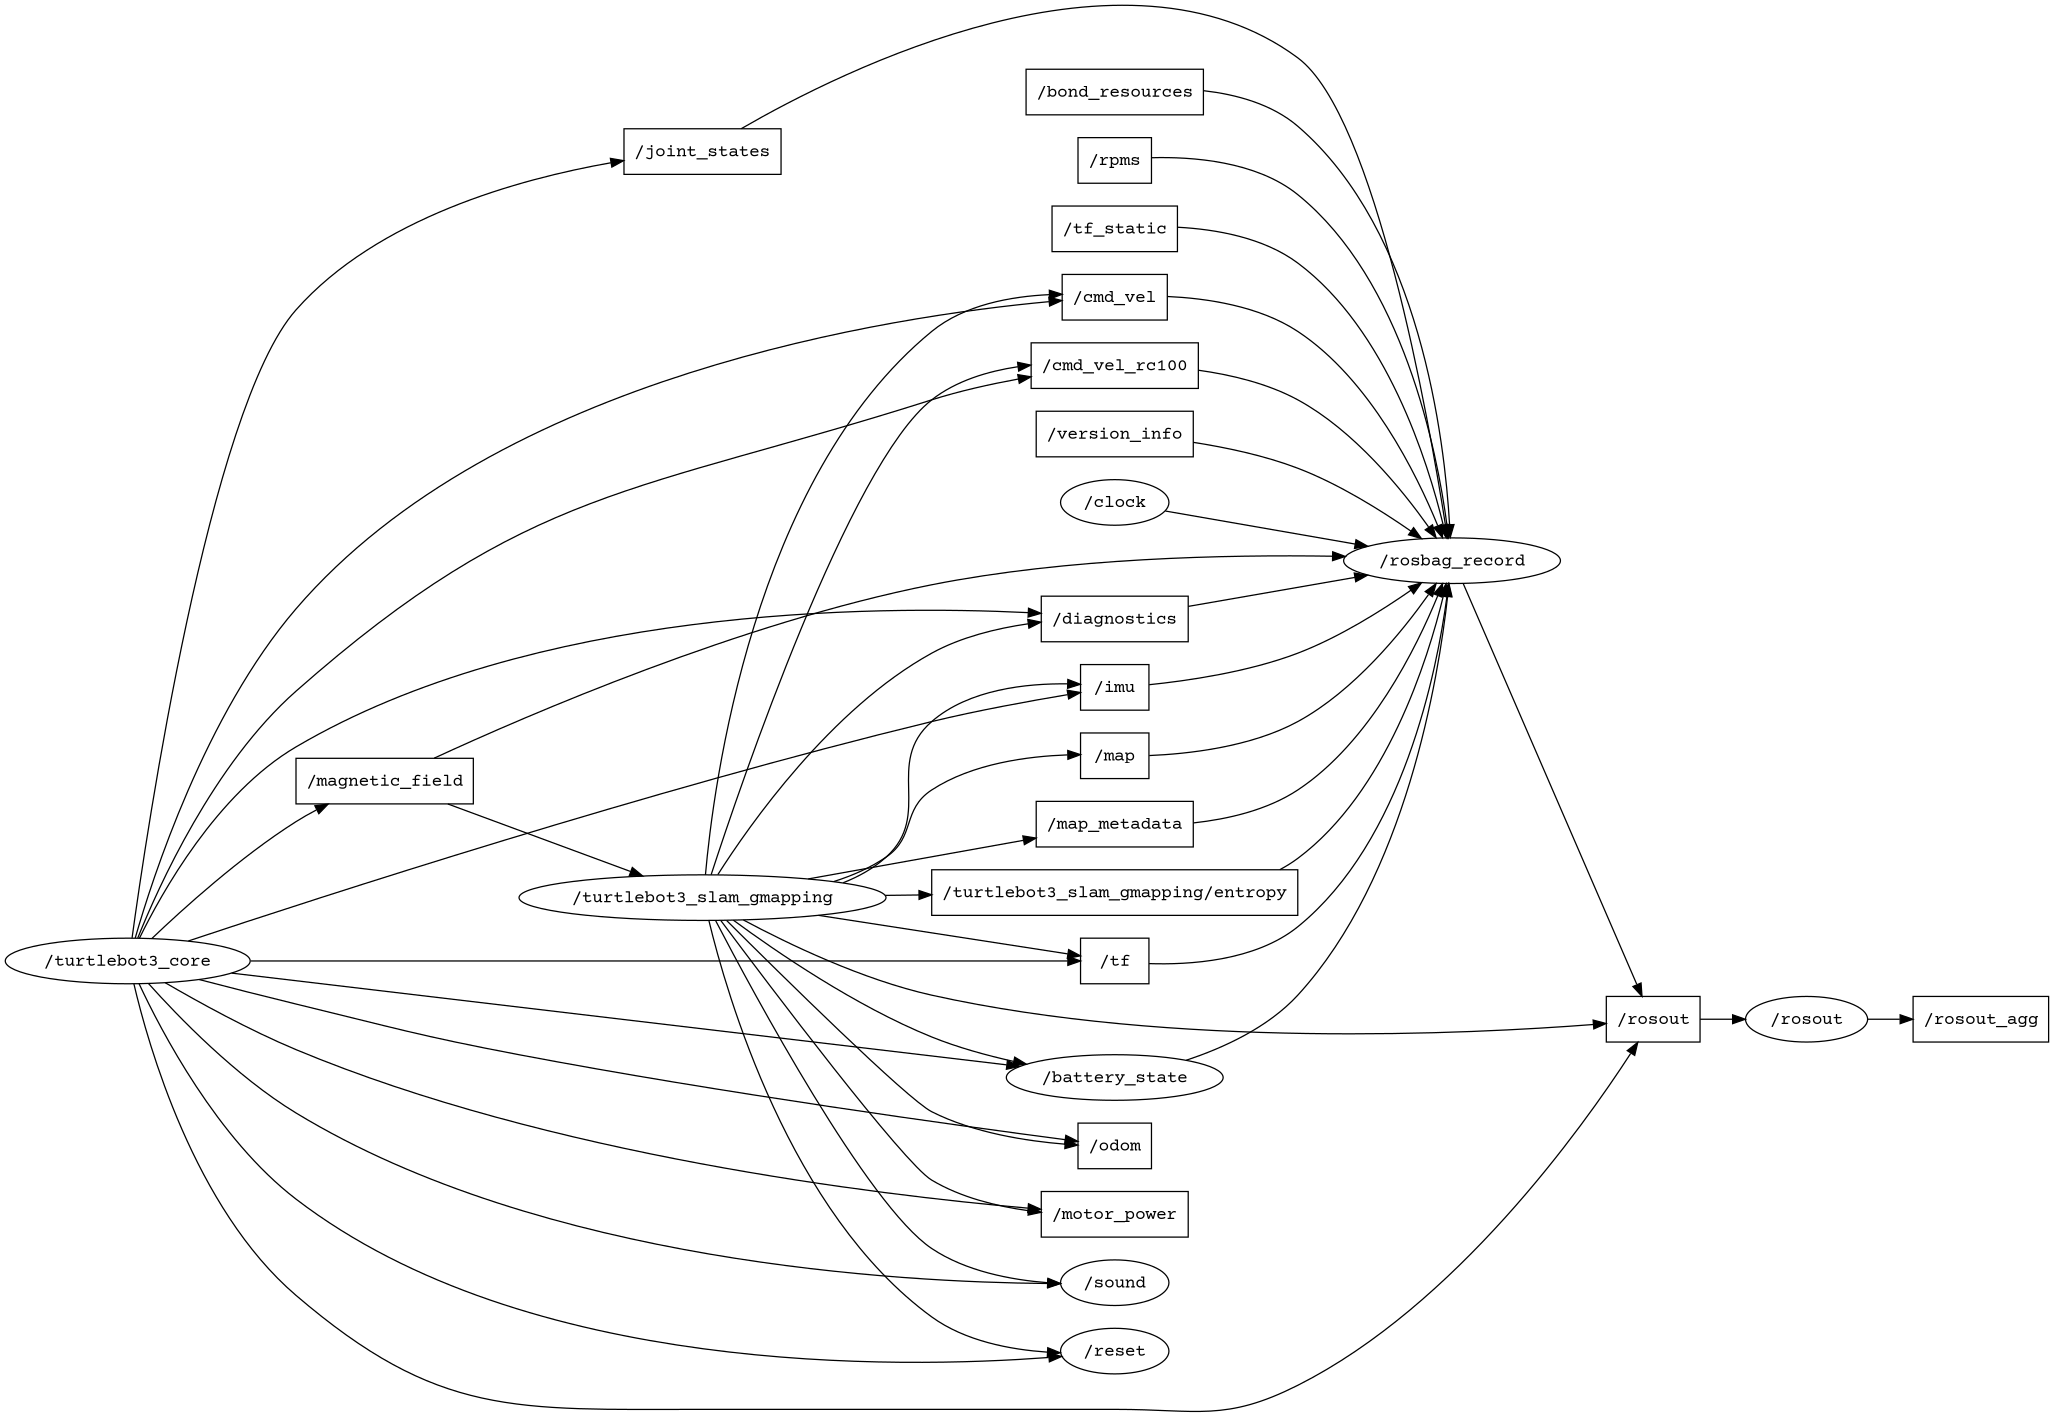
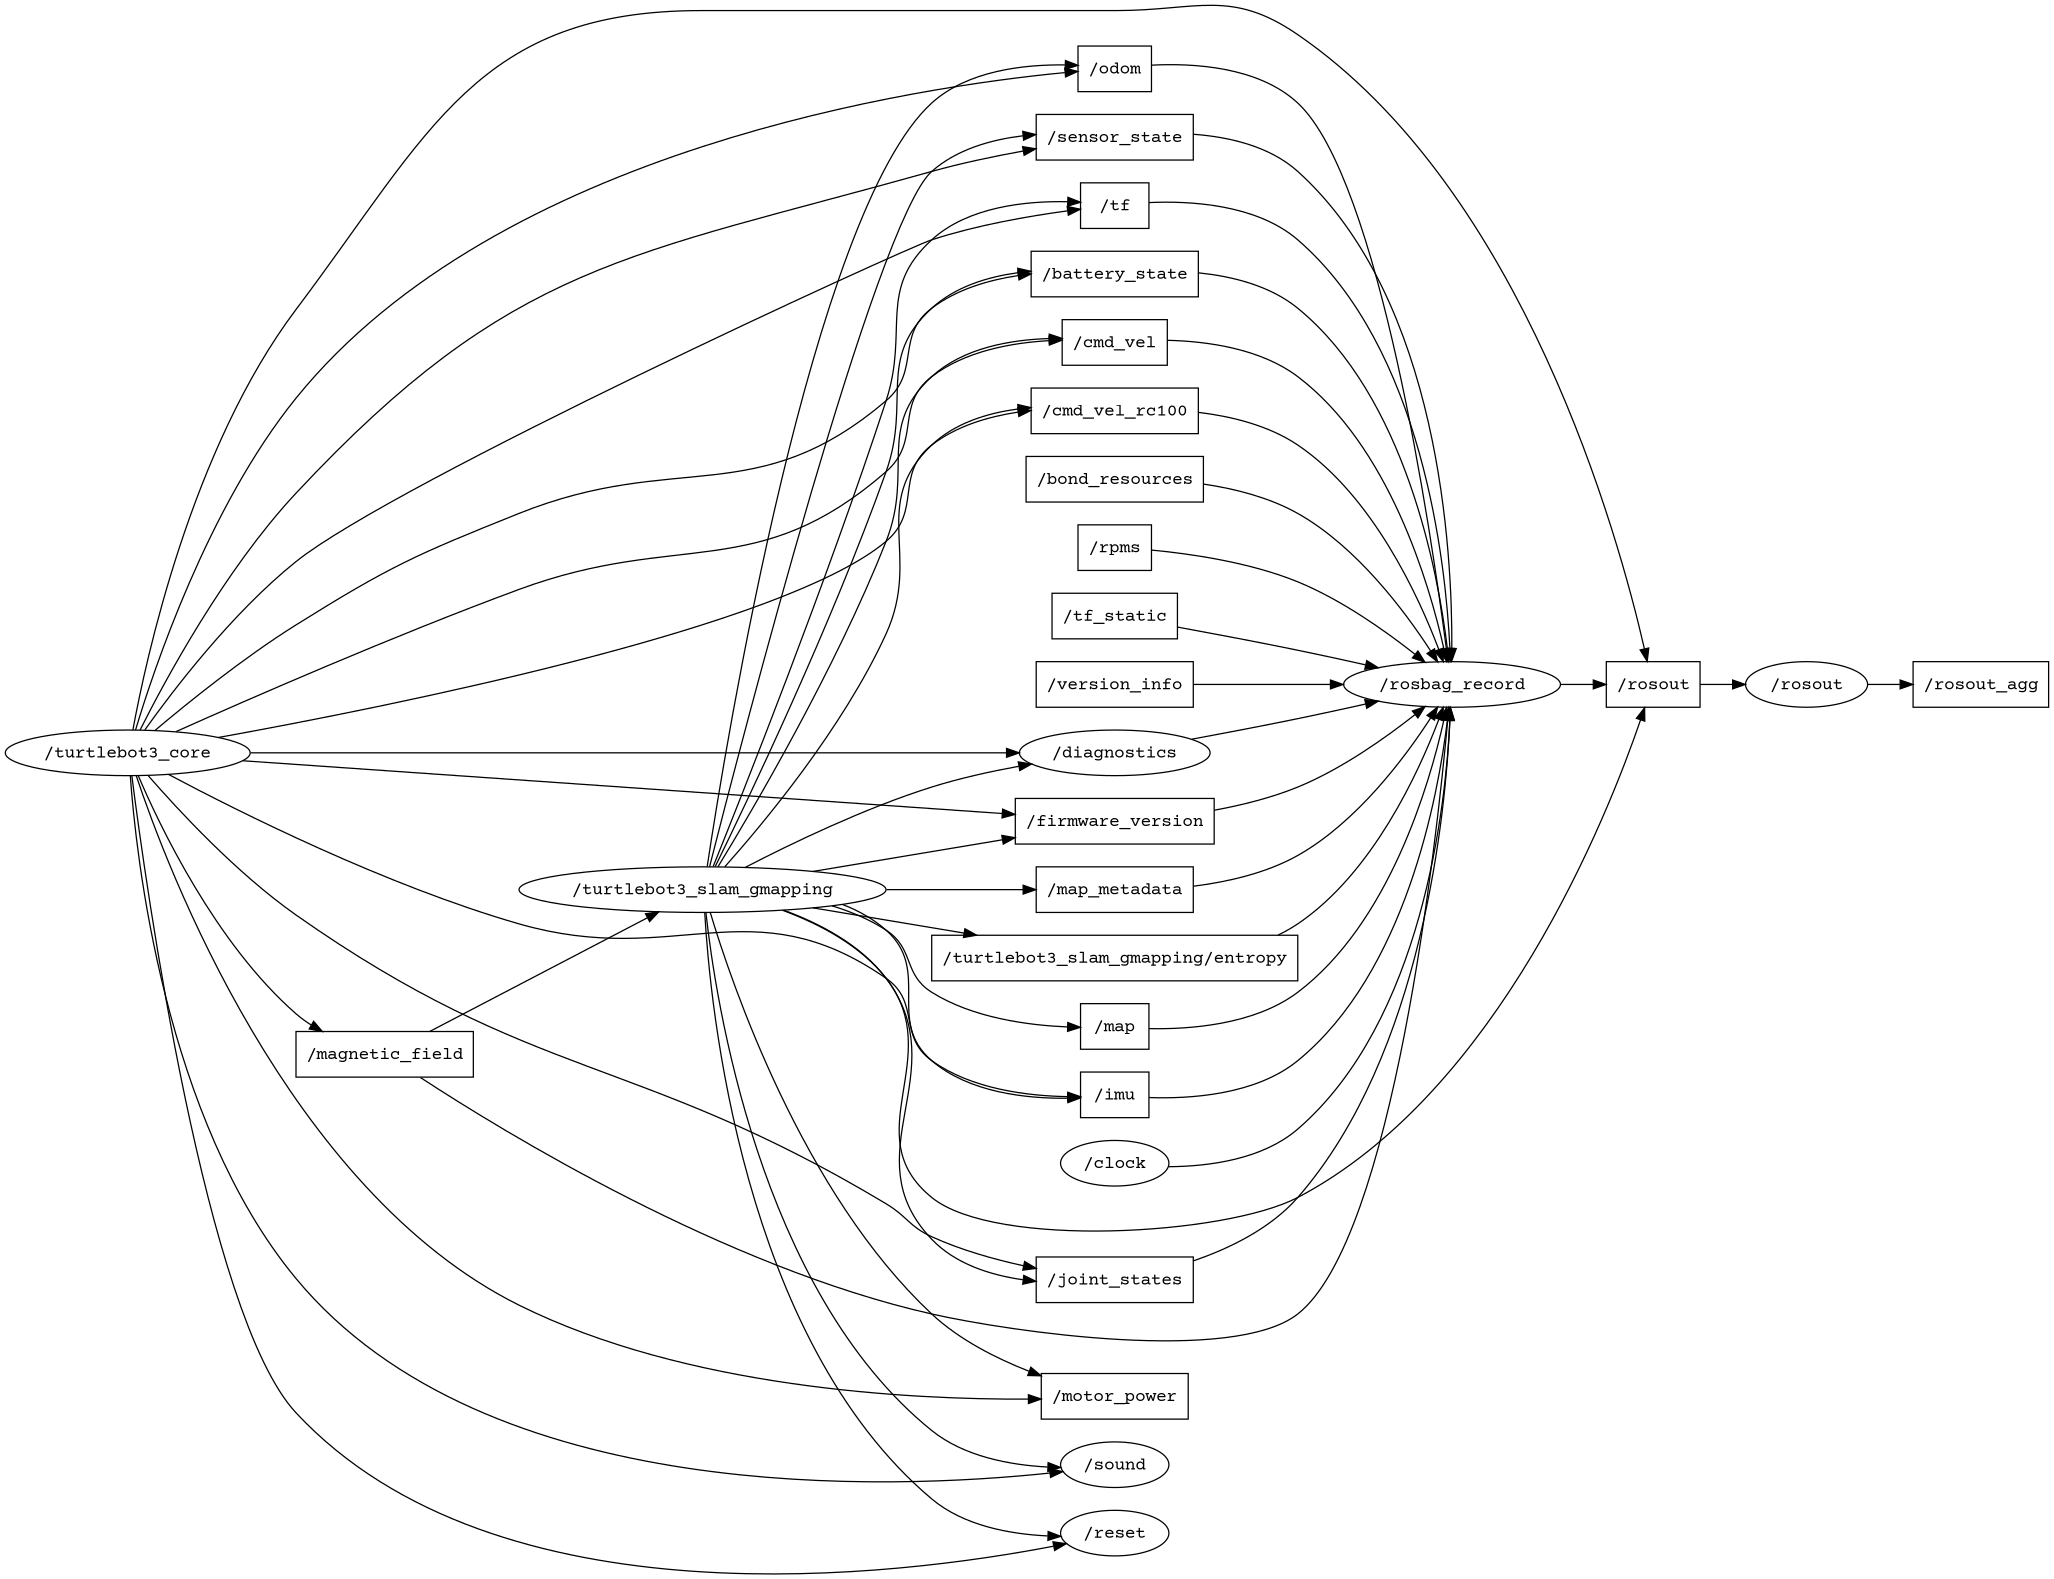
none -> (1115, 137)
none -> (1389, 328)
(1115, 619) -> (1115, 753)
none -> (1115, 821)
(1115, 1077) -> (1115, 274)
none -> (900, 1174)
